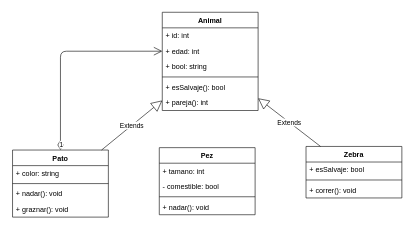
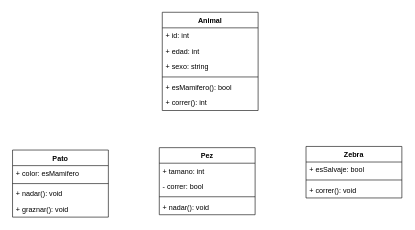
(66, 51) -> none
(189, 67) -> (190, 67)
(199, 88) -> (201, 88)
(192, 103) -> (192, 103)
(294, 126) -> none
(127, 129) -> none
(41, 174) -> (49, 174)
(193, 187) -> (187, 187)
